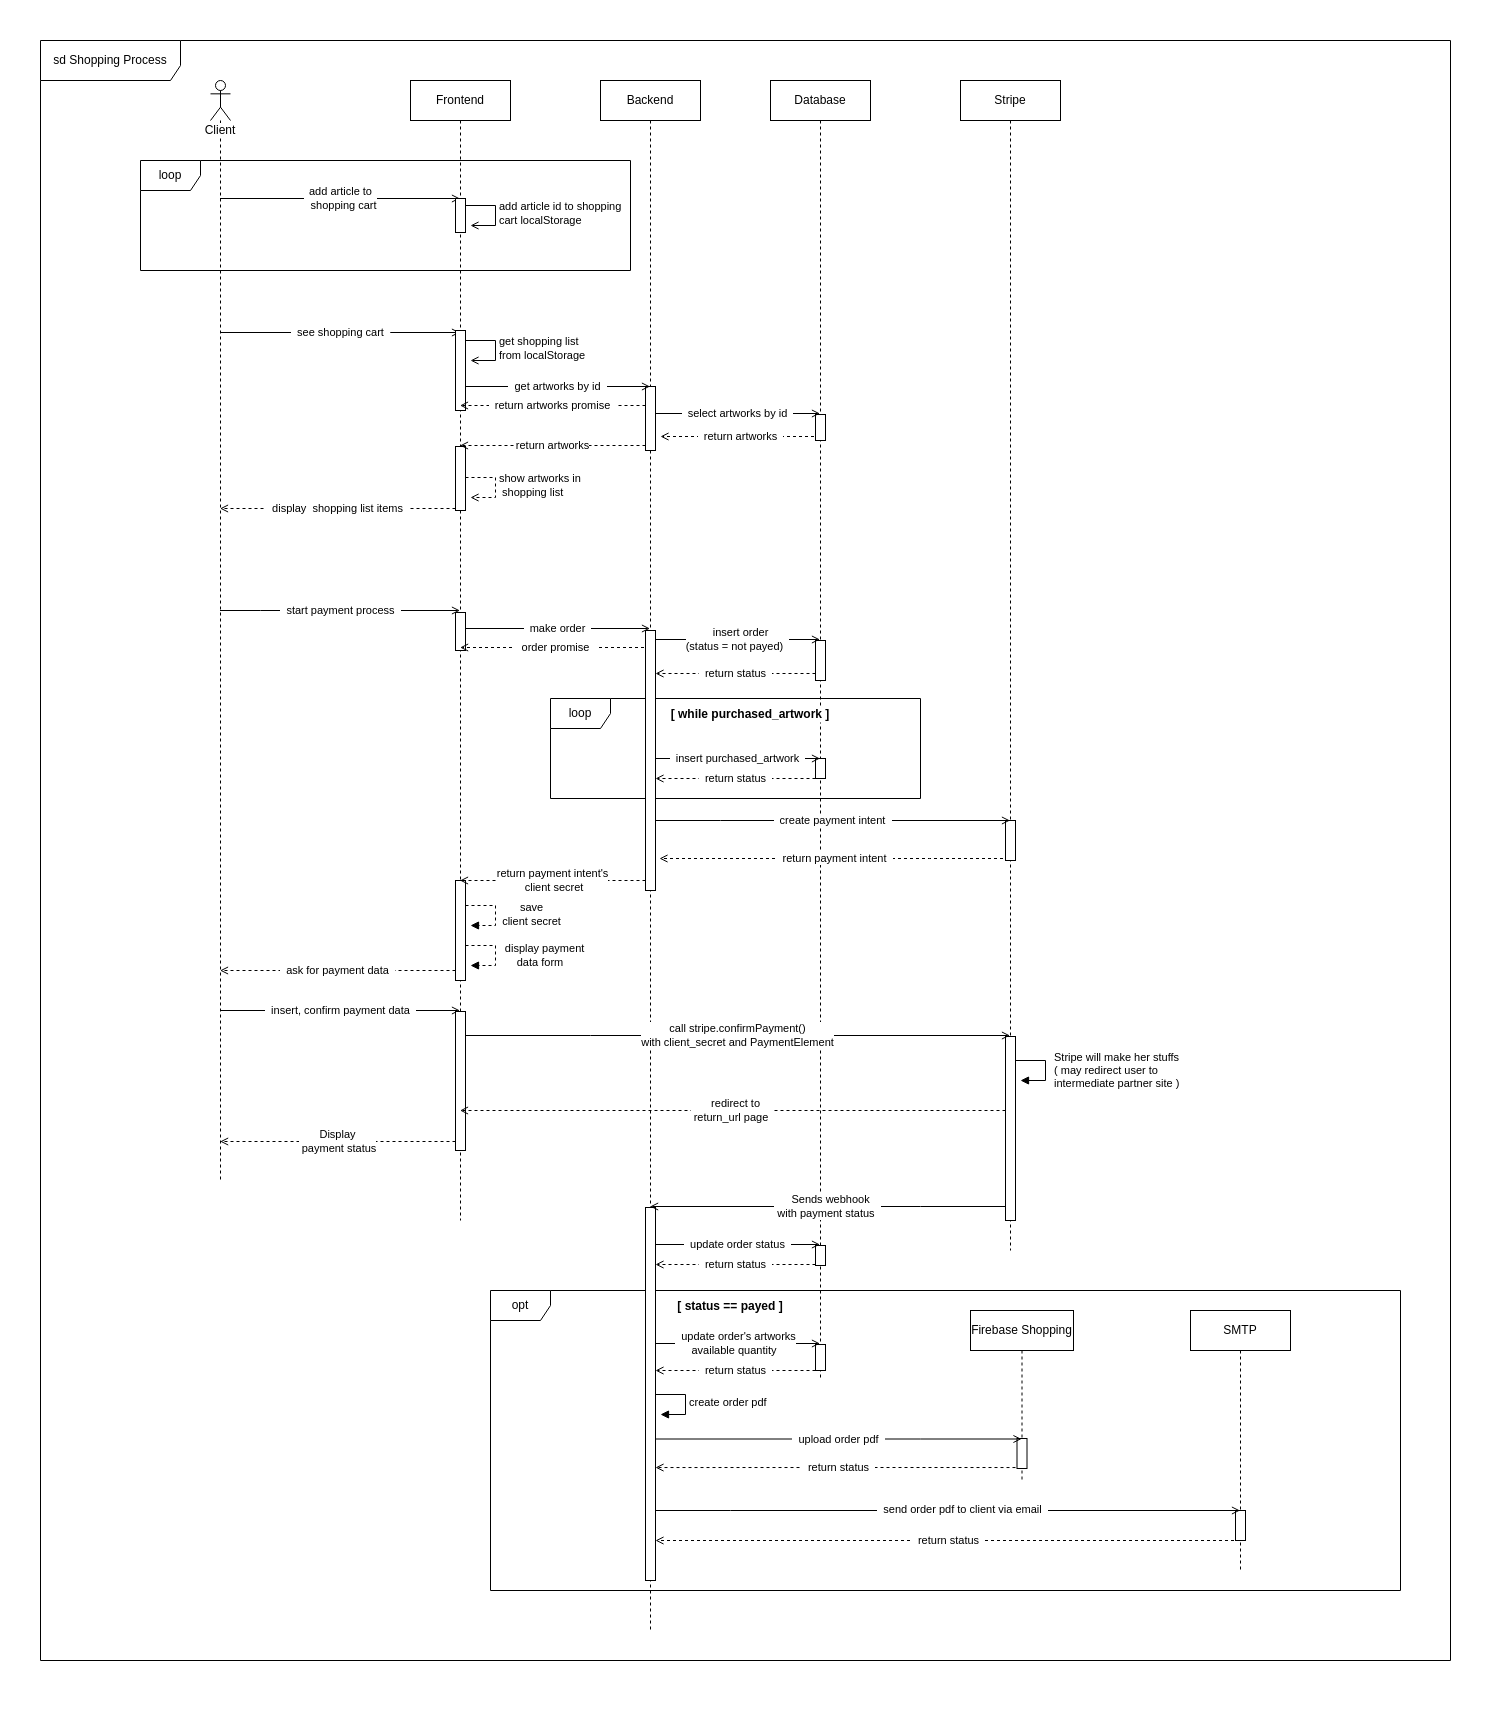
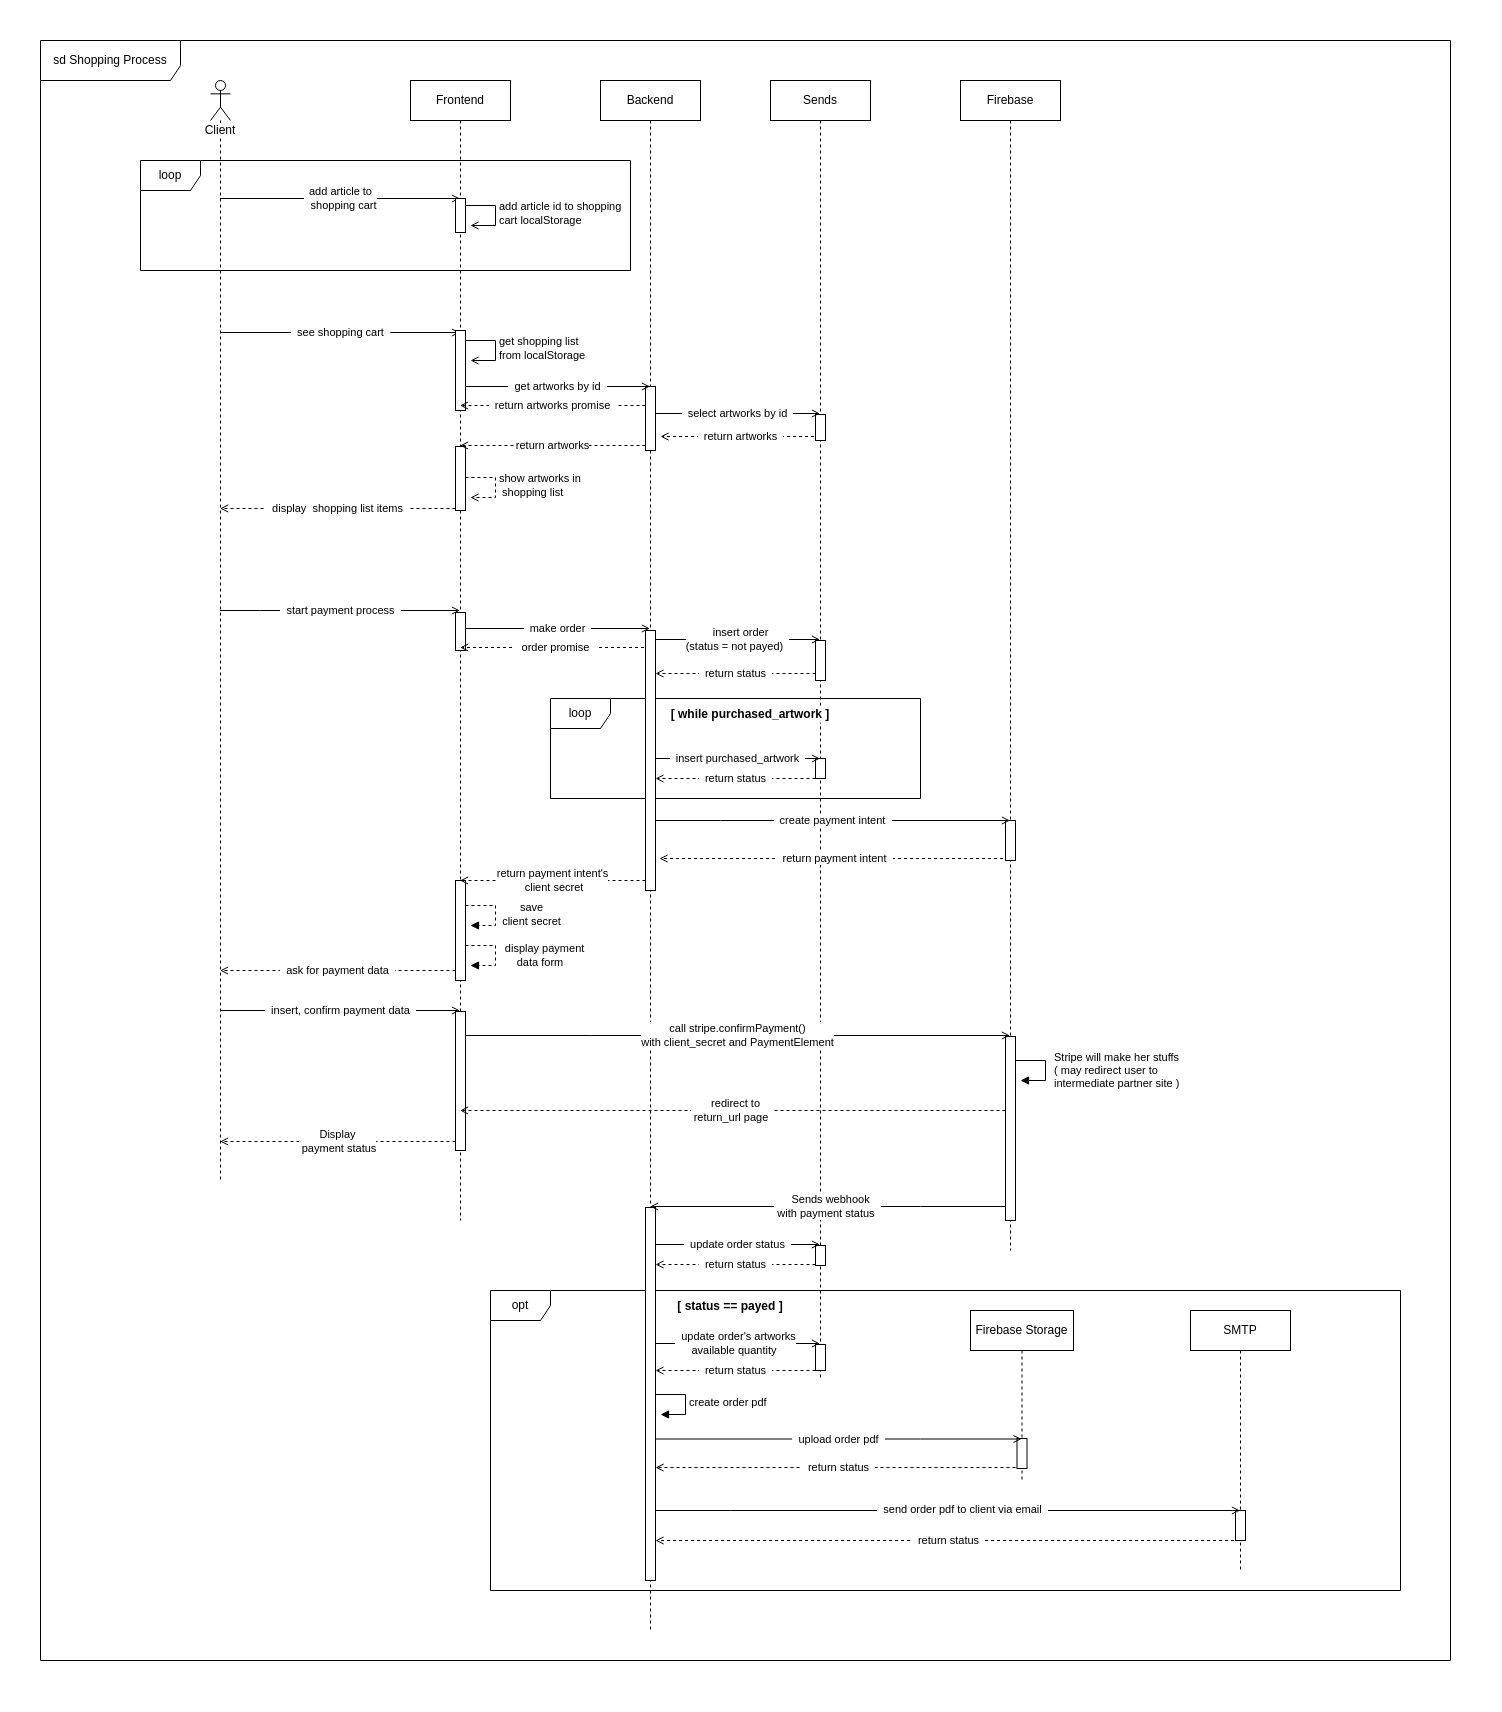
(821, 101) -> (821, 101)
(1011, 101) -> (1011, 101)
(1022, 1331) -> (1022, 1331)
